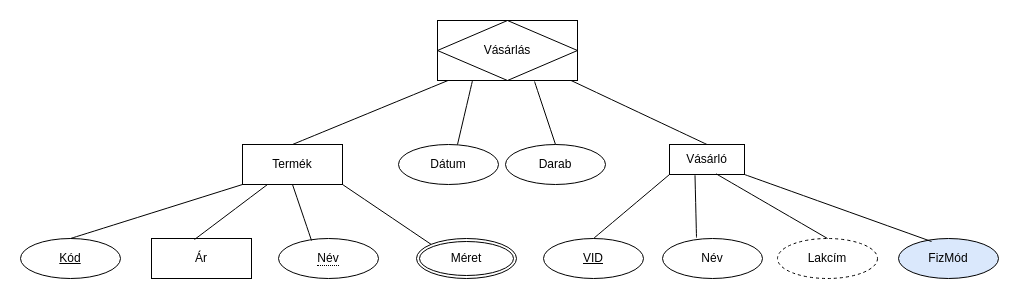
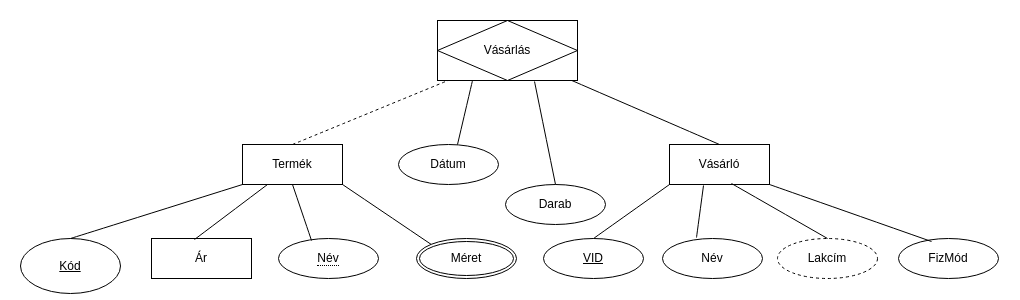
(372, 112) -> (372, 112)
(707, 160) -> (720, 165)
(556, 165) -> (556, 205)
(71, 259) -> (71, 266)
(949, 259) -> (949, 259)
